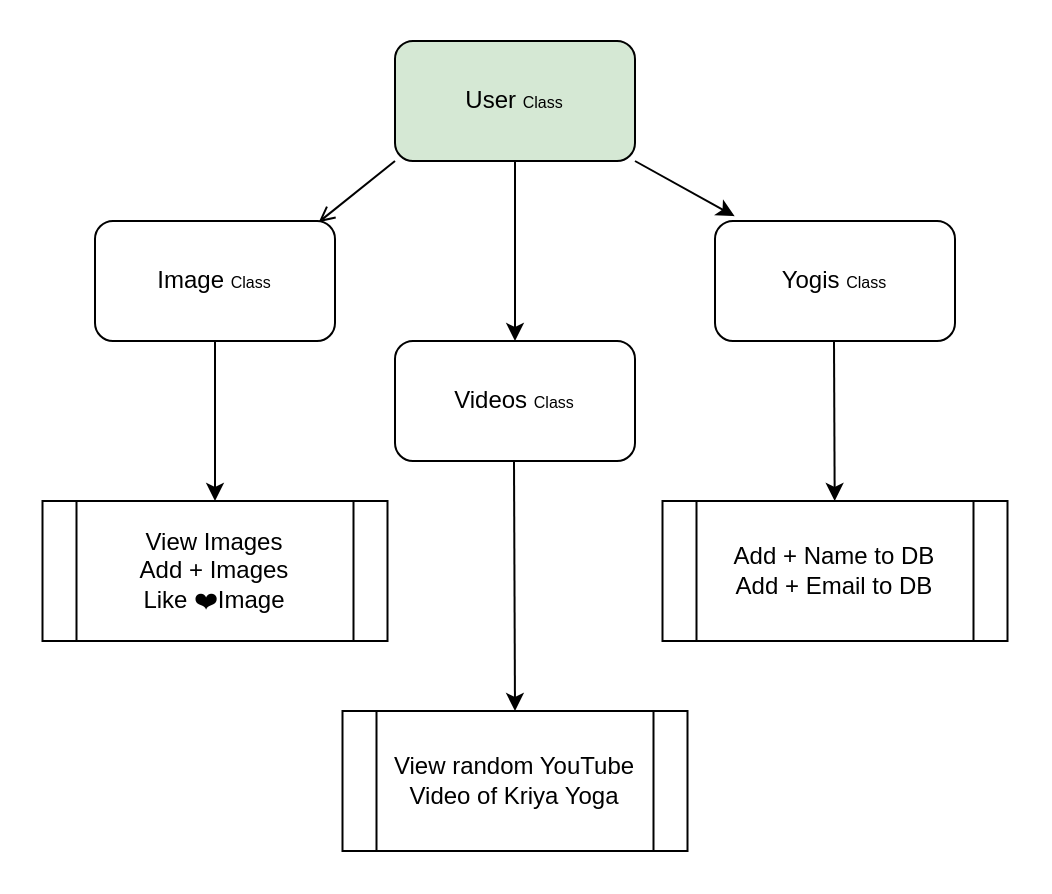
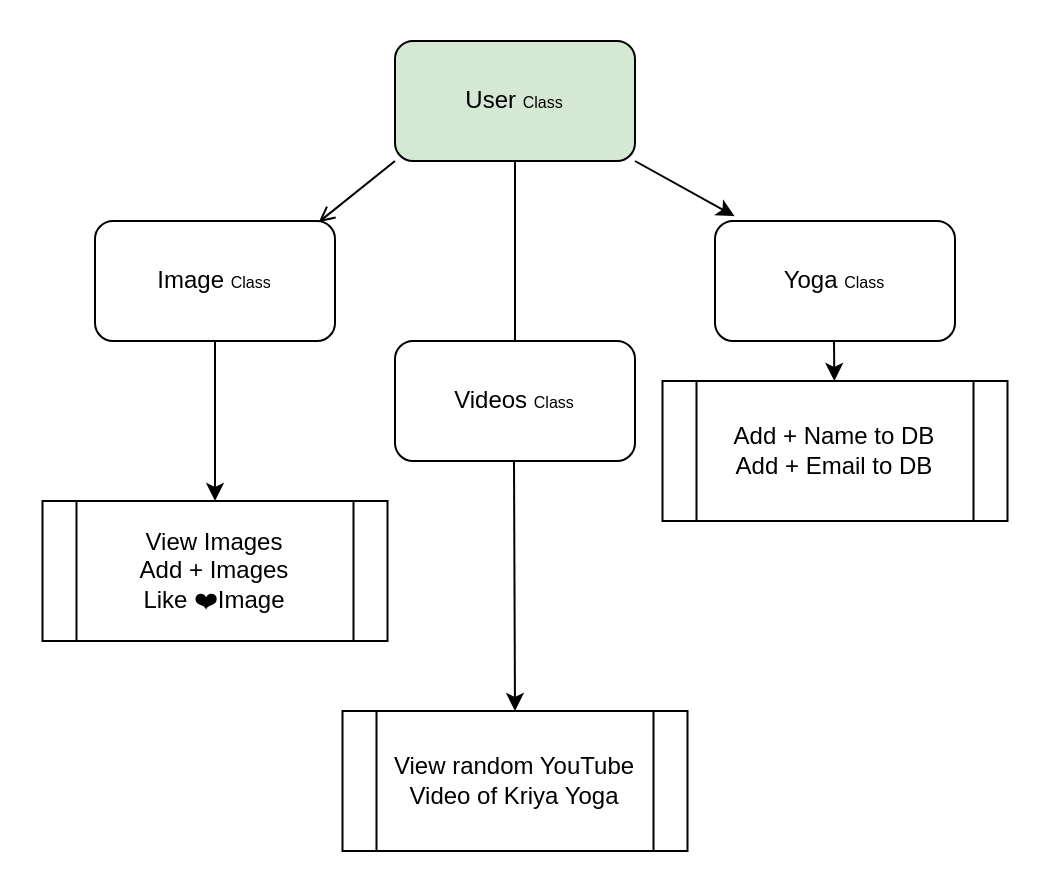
(835, 281) -> (835, 281)
(515, 326) -> (515, 331)
(835, 571) -> (835, 451)
